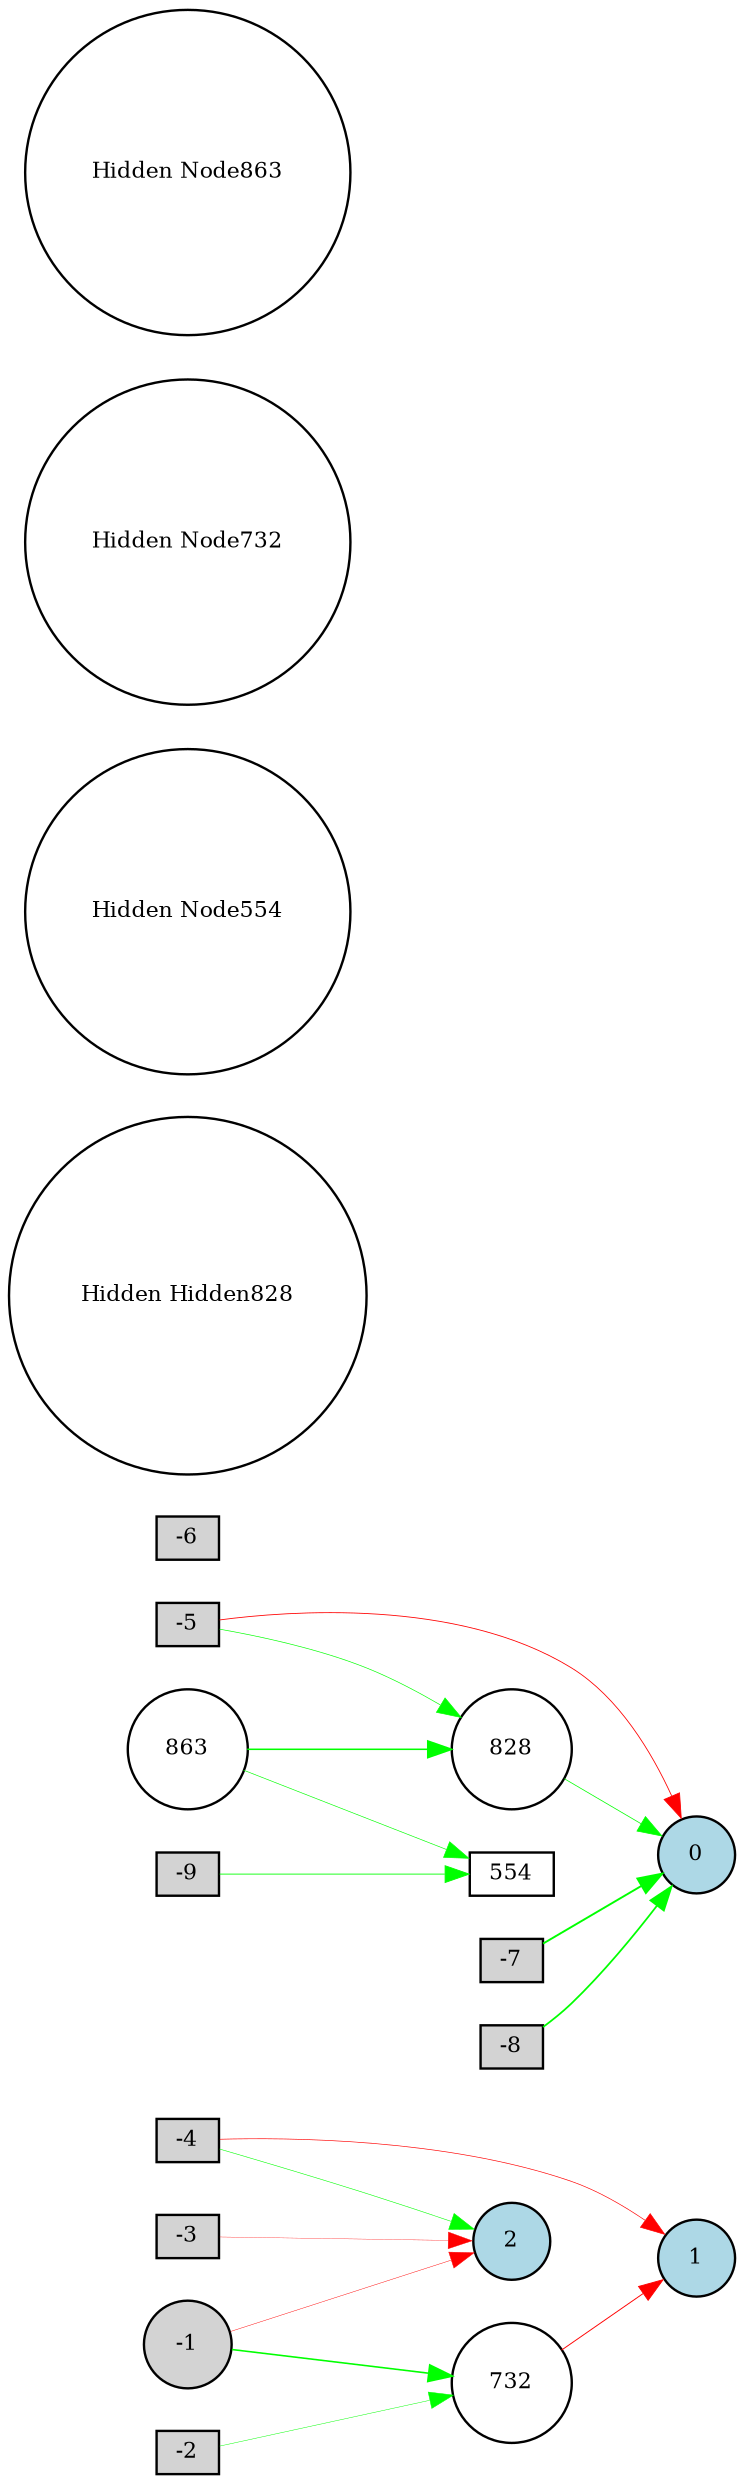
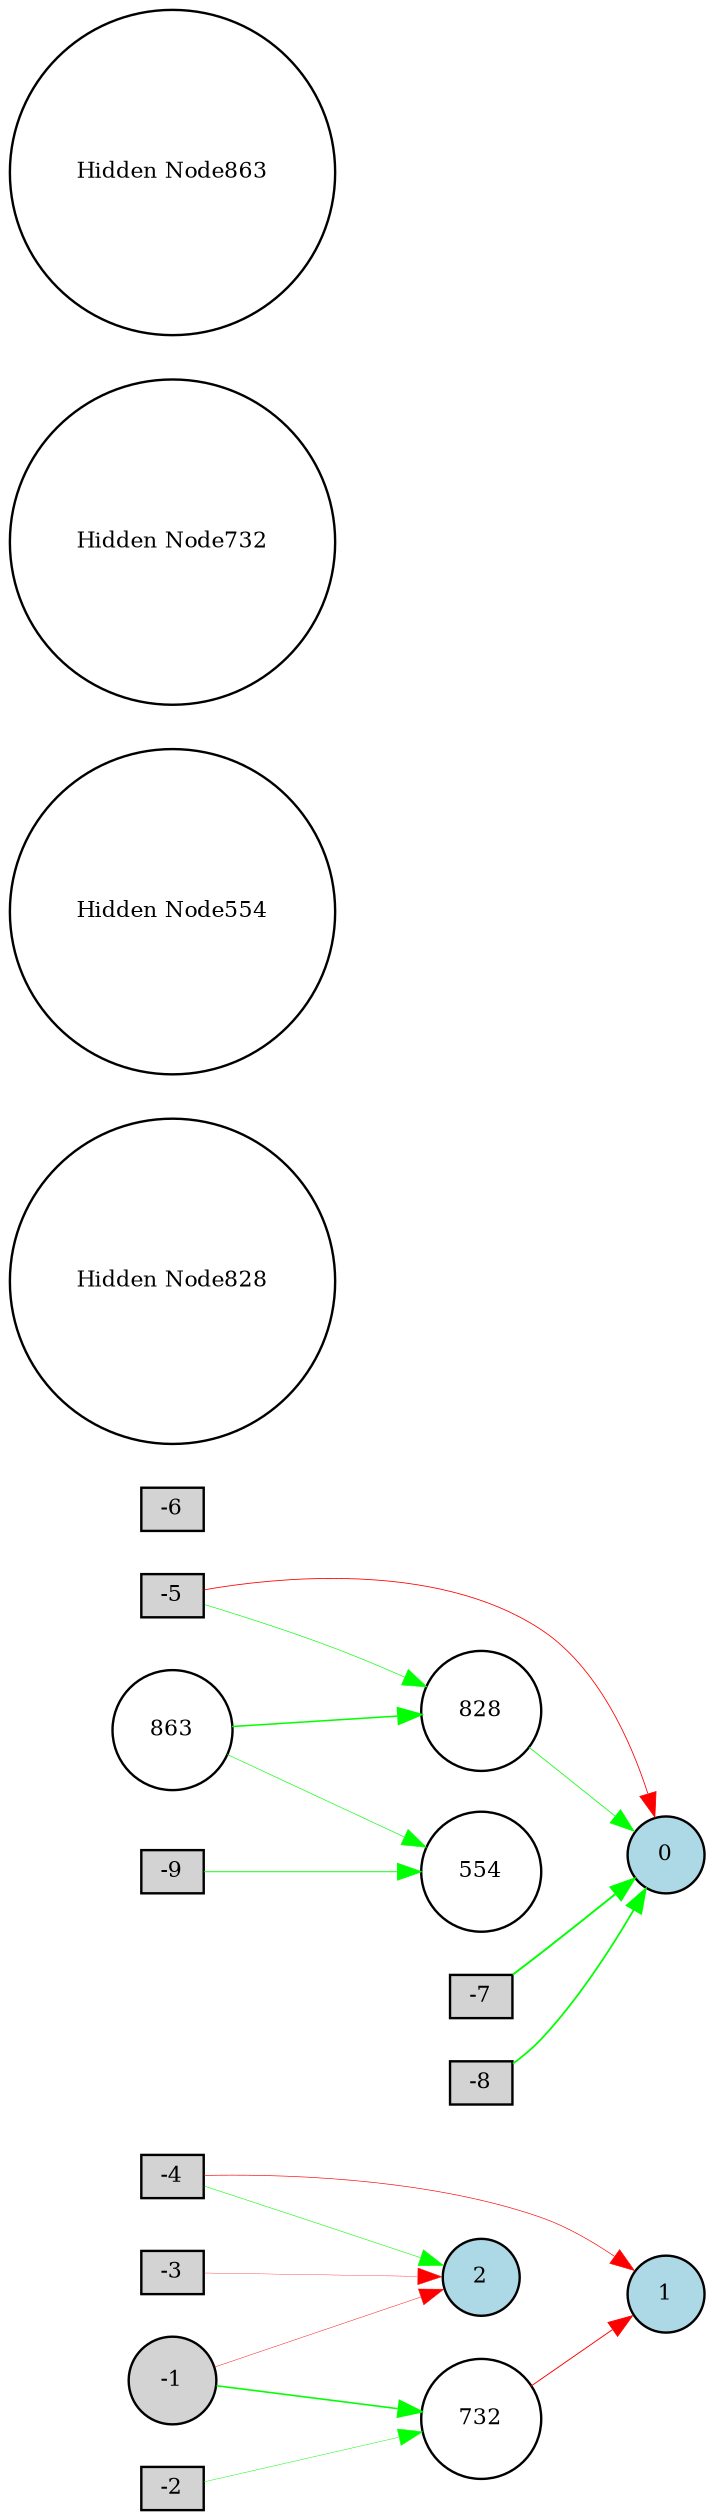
(188, 1296) -> (173, 1281)
(512, 1874) -> (481, 1872)
